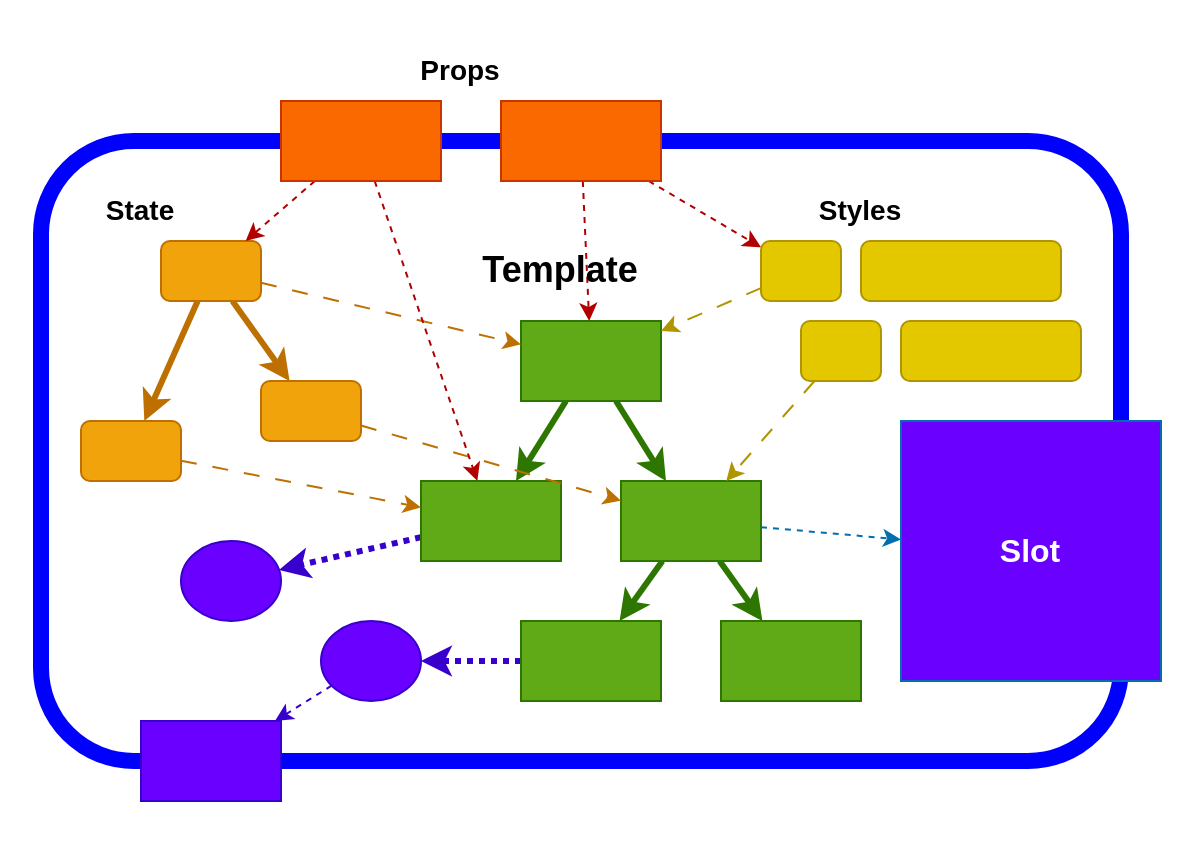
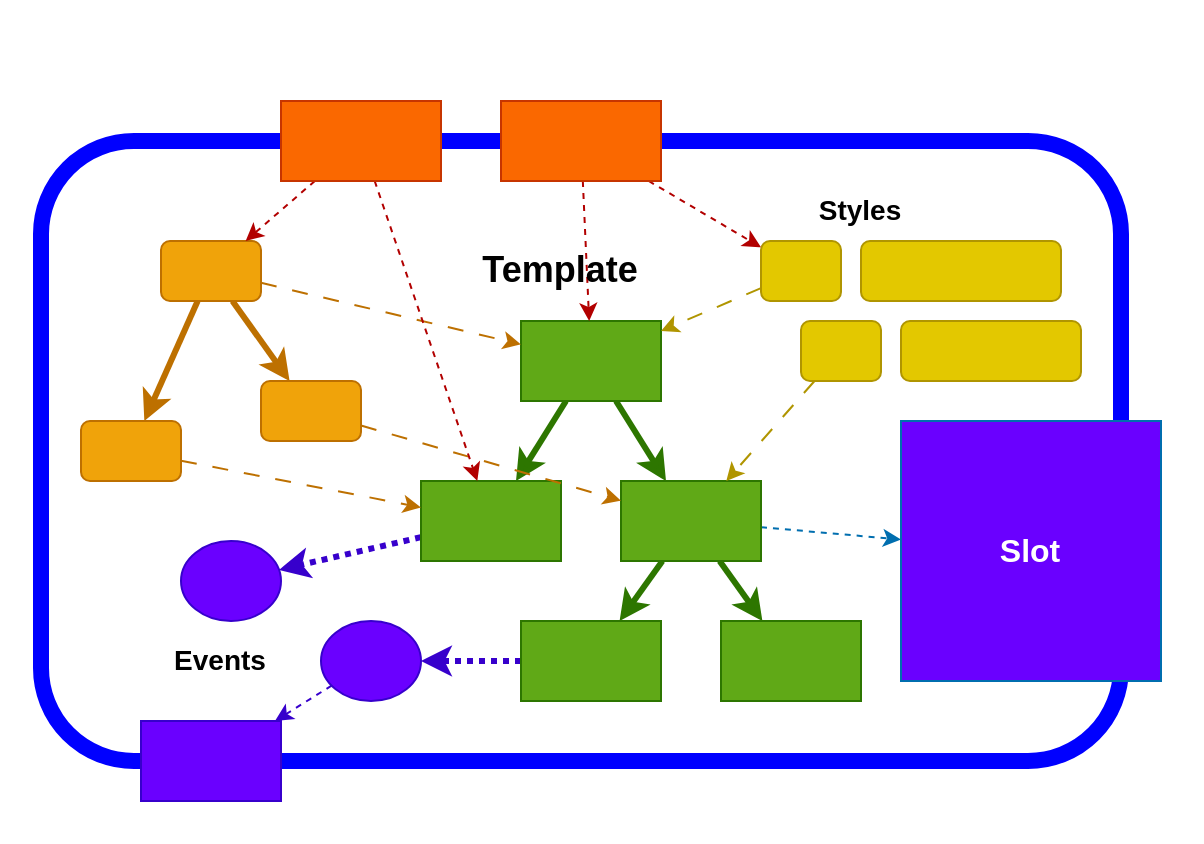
(461, 71) -> none
(141, 211) -> none
none -> (221, 661)
